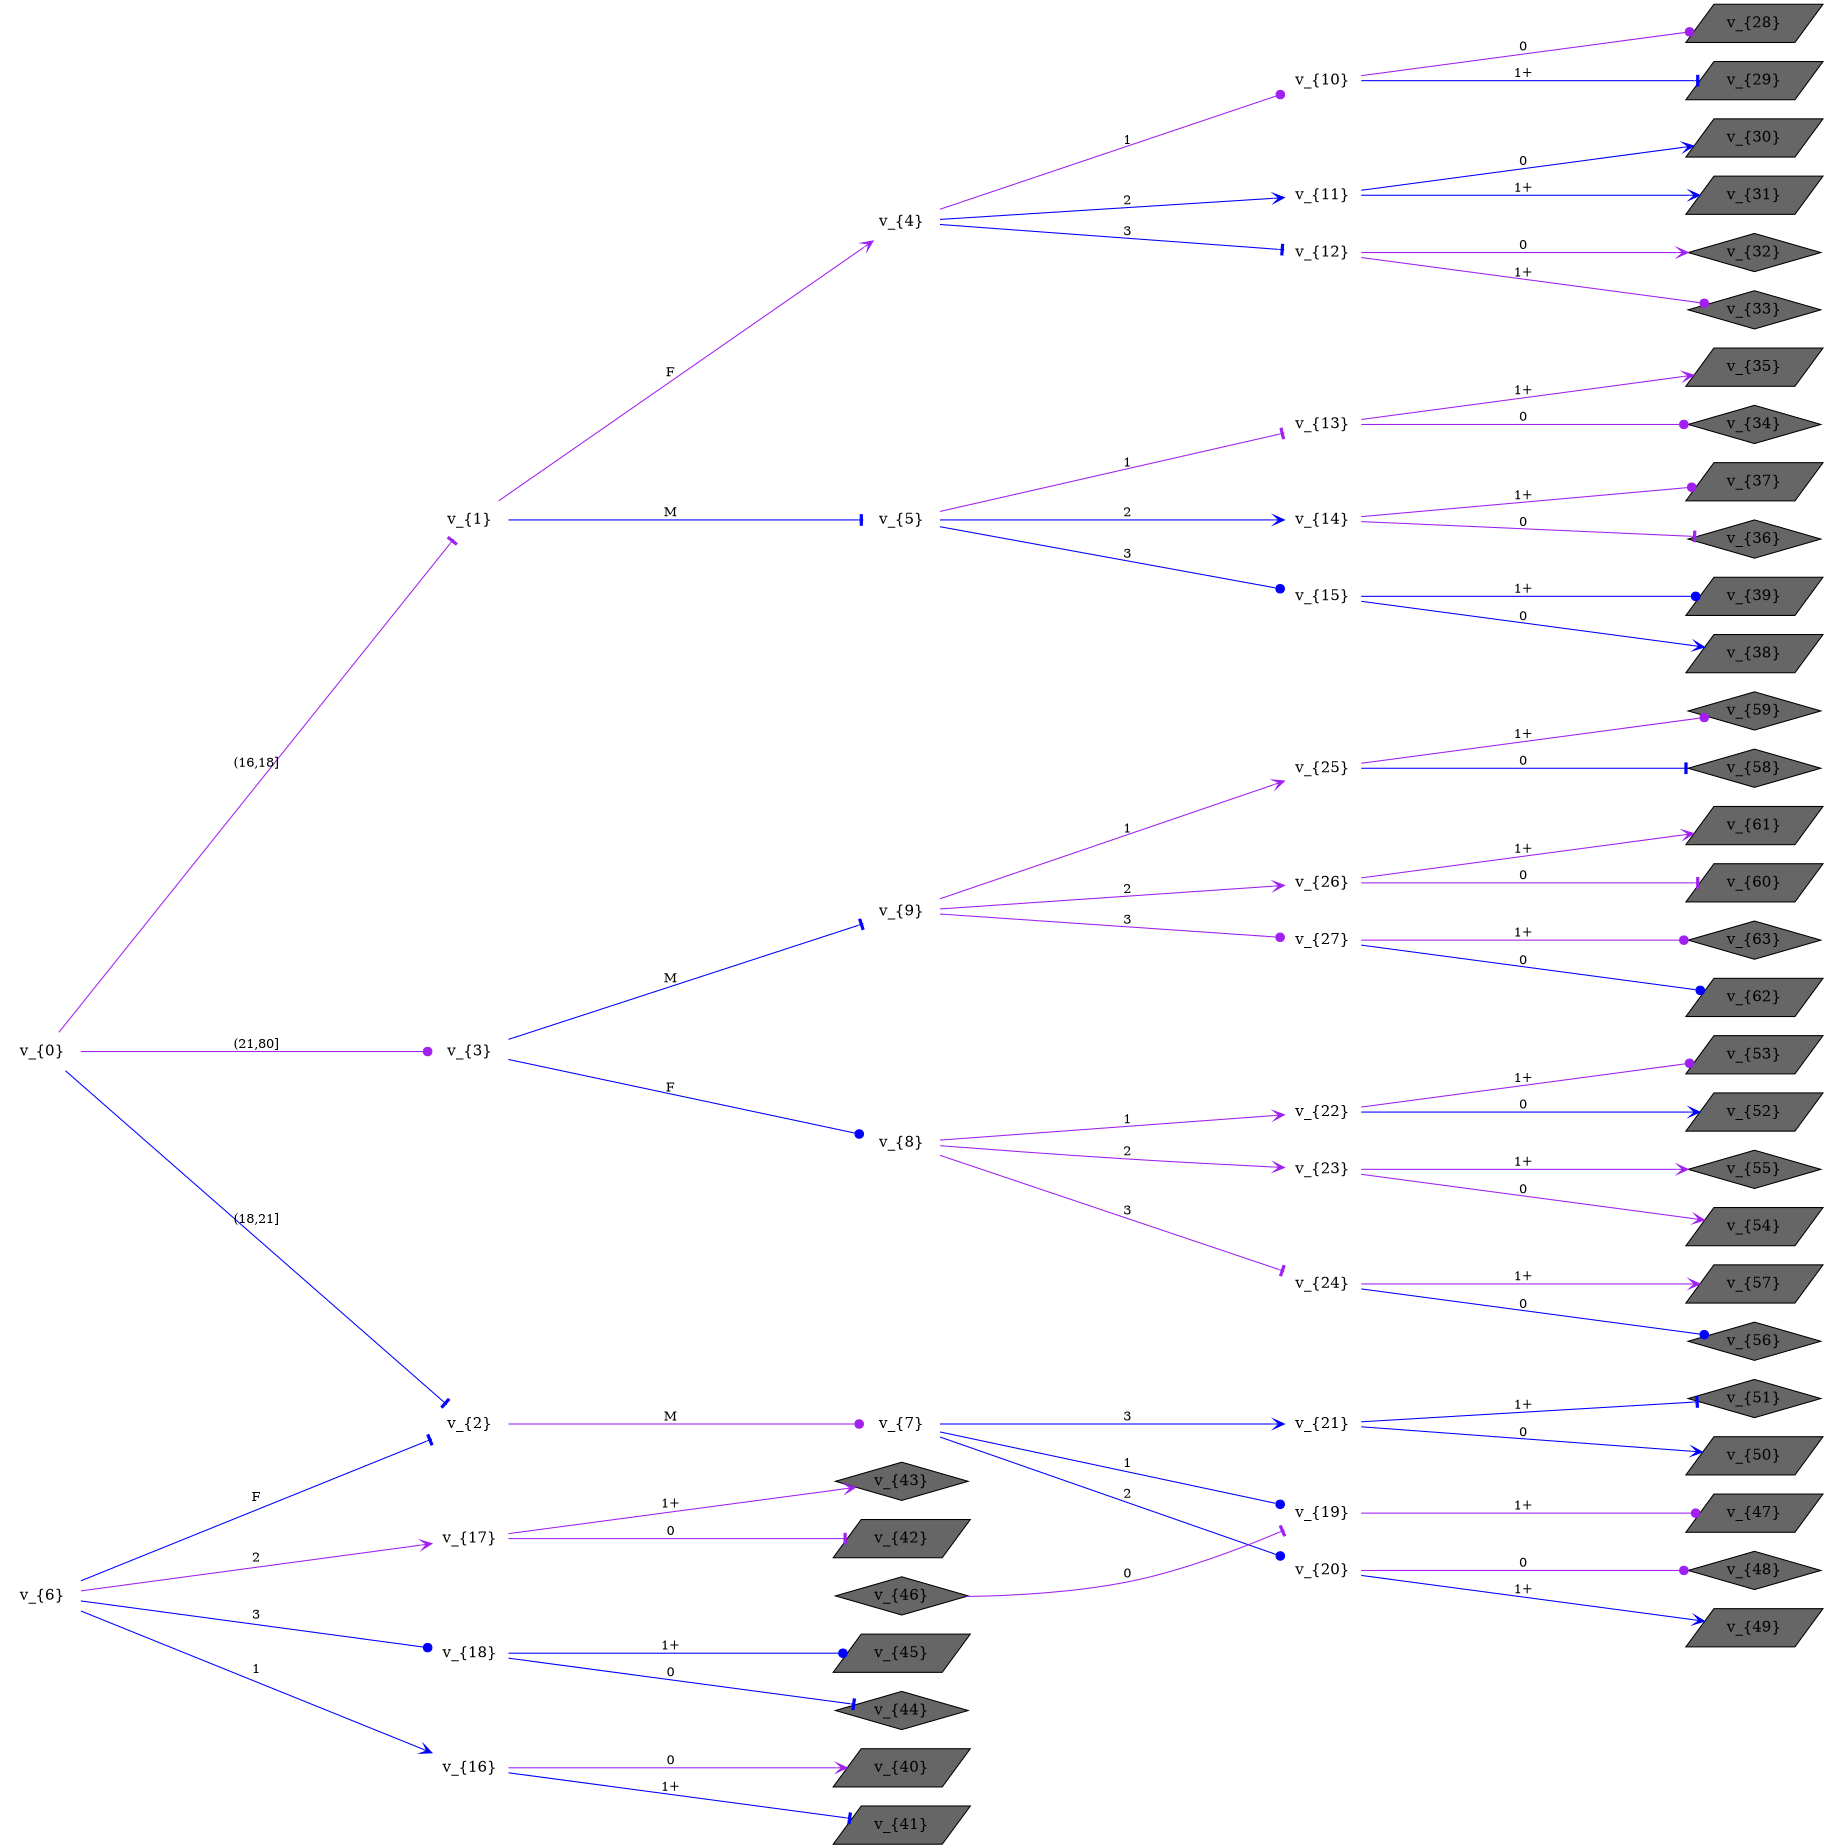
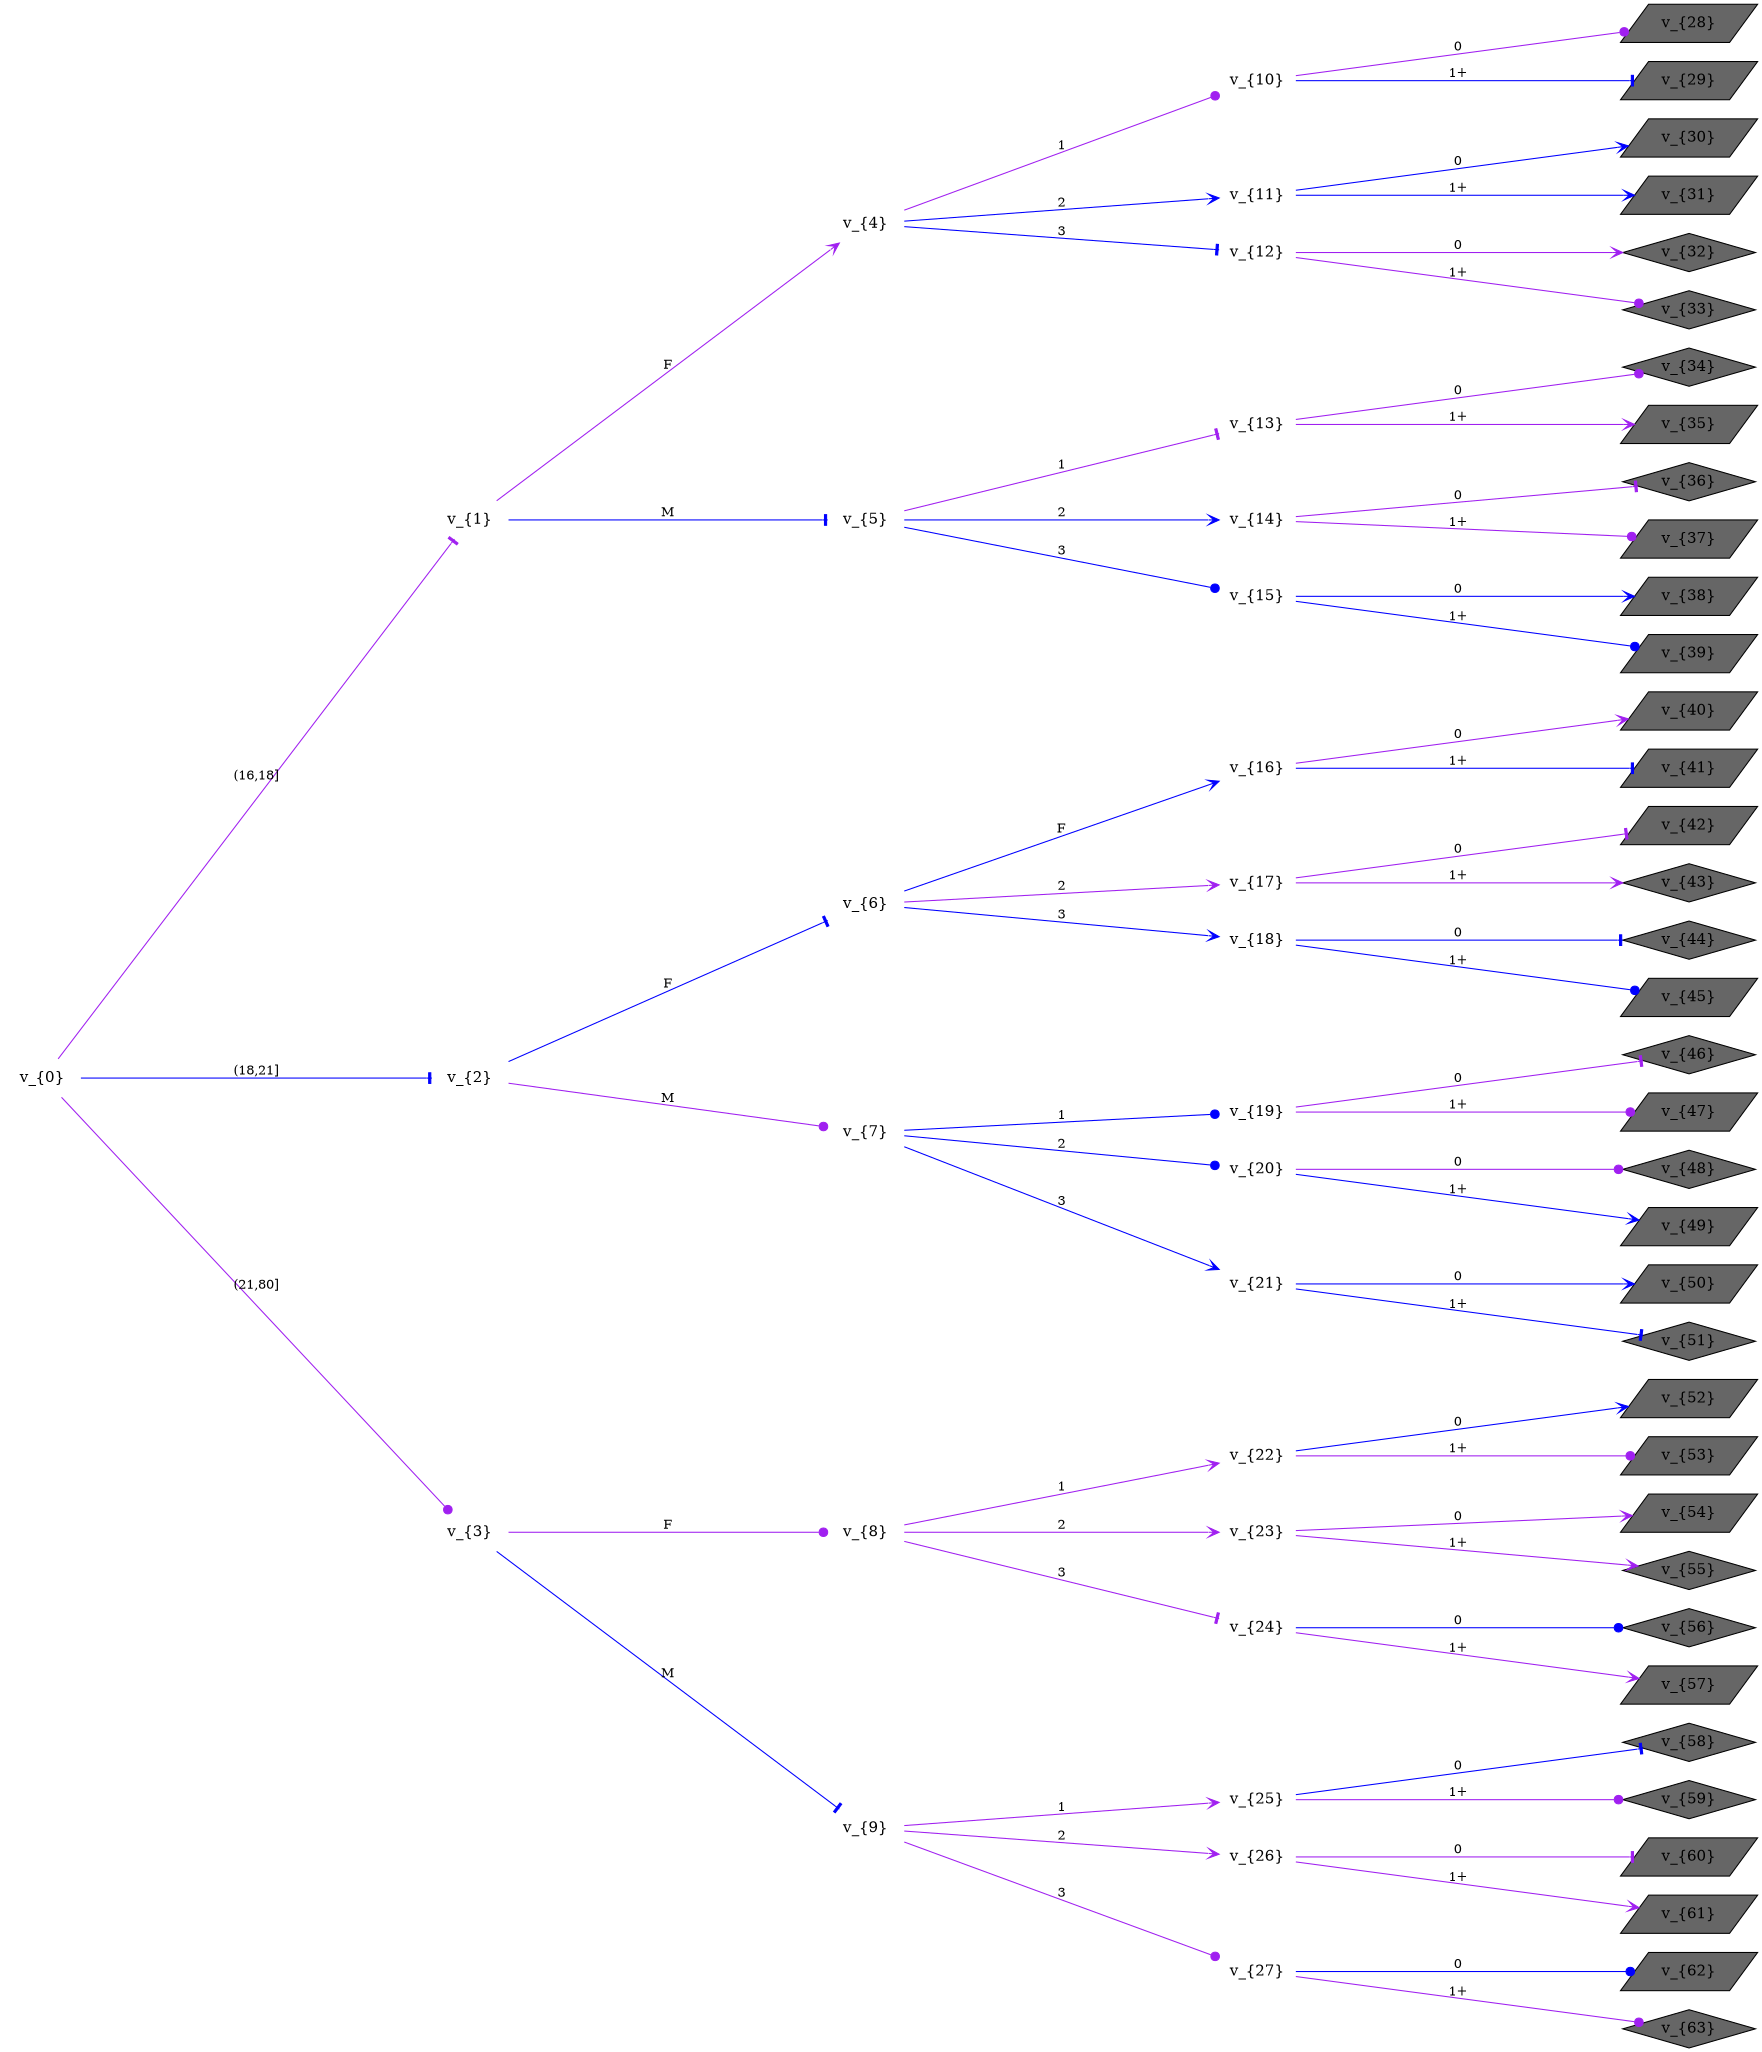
(682, 1096) -> (664, 1532)
(254, 1511) -> (666, 992)
(1126, 1582) -> (1467, 1084)
(252, 1624) -> (1056, 922)
(256, 1670) -> (1062, 829)
